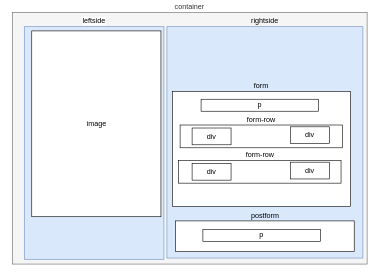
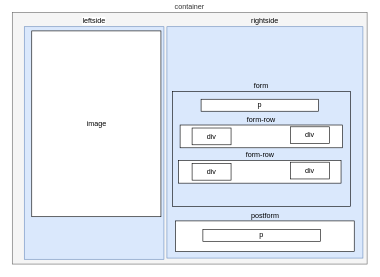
(262, 149) -> (262, 149)
